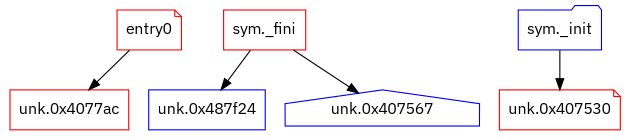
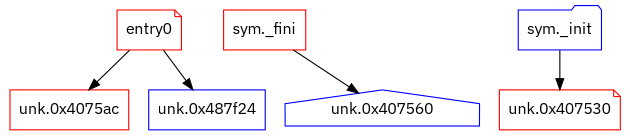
(239, 66) -> (175, 66)
(69, 110) -> (69, 110)
(382, 110) -> (382, 110)
